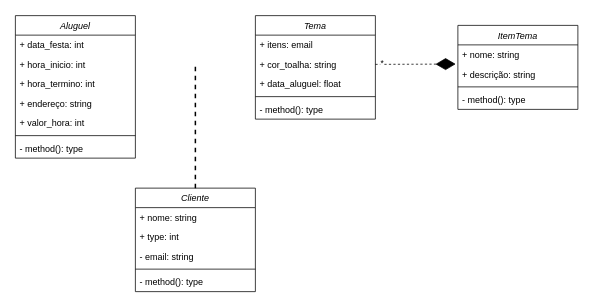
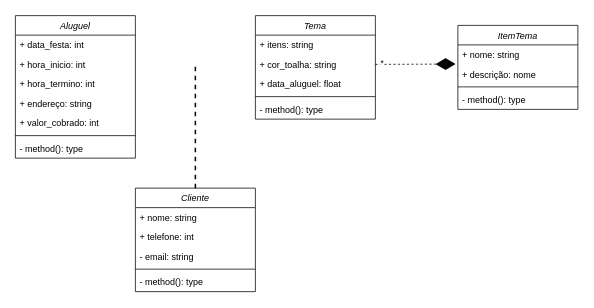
(288, 45) -> (291, 45)
(504, 74) -> (500, 74)
(56, 123) -> (64, 123)
(163, 237) -> (171, 237)
